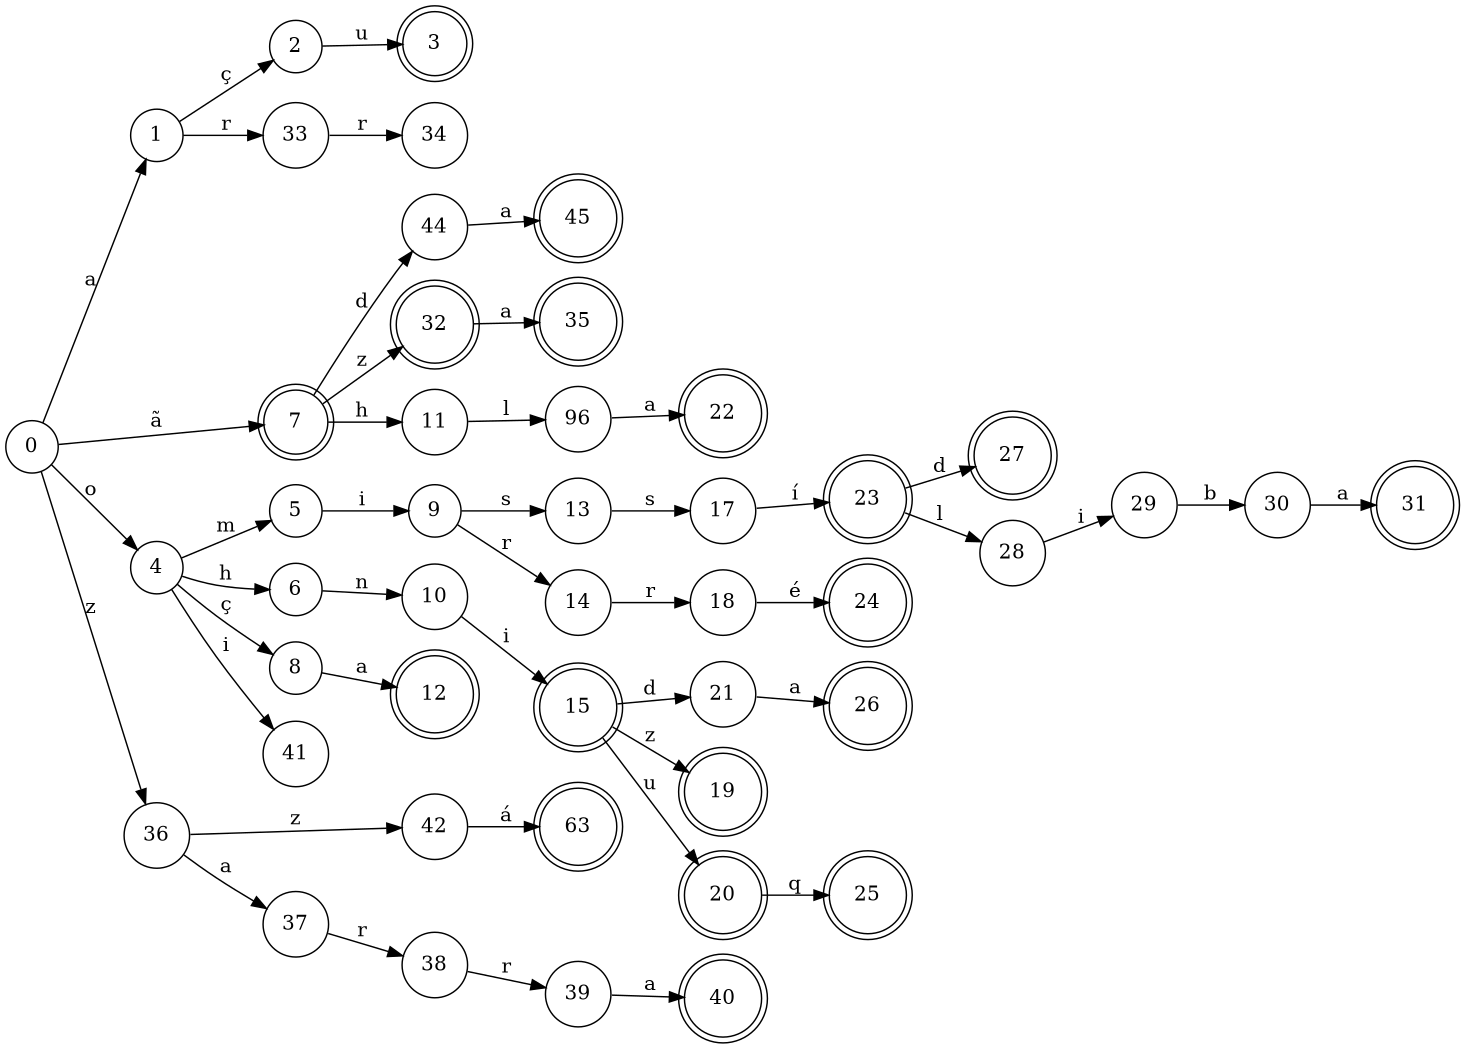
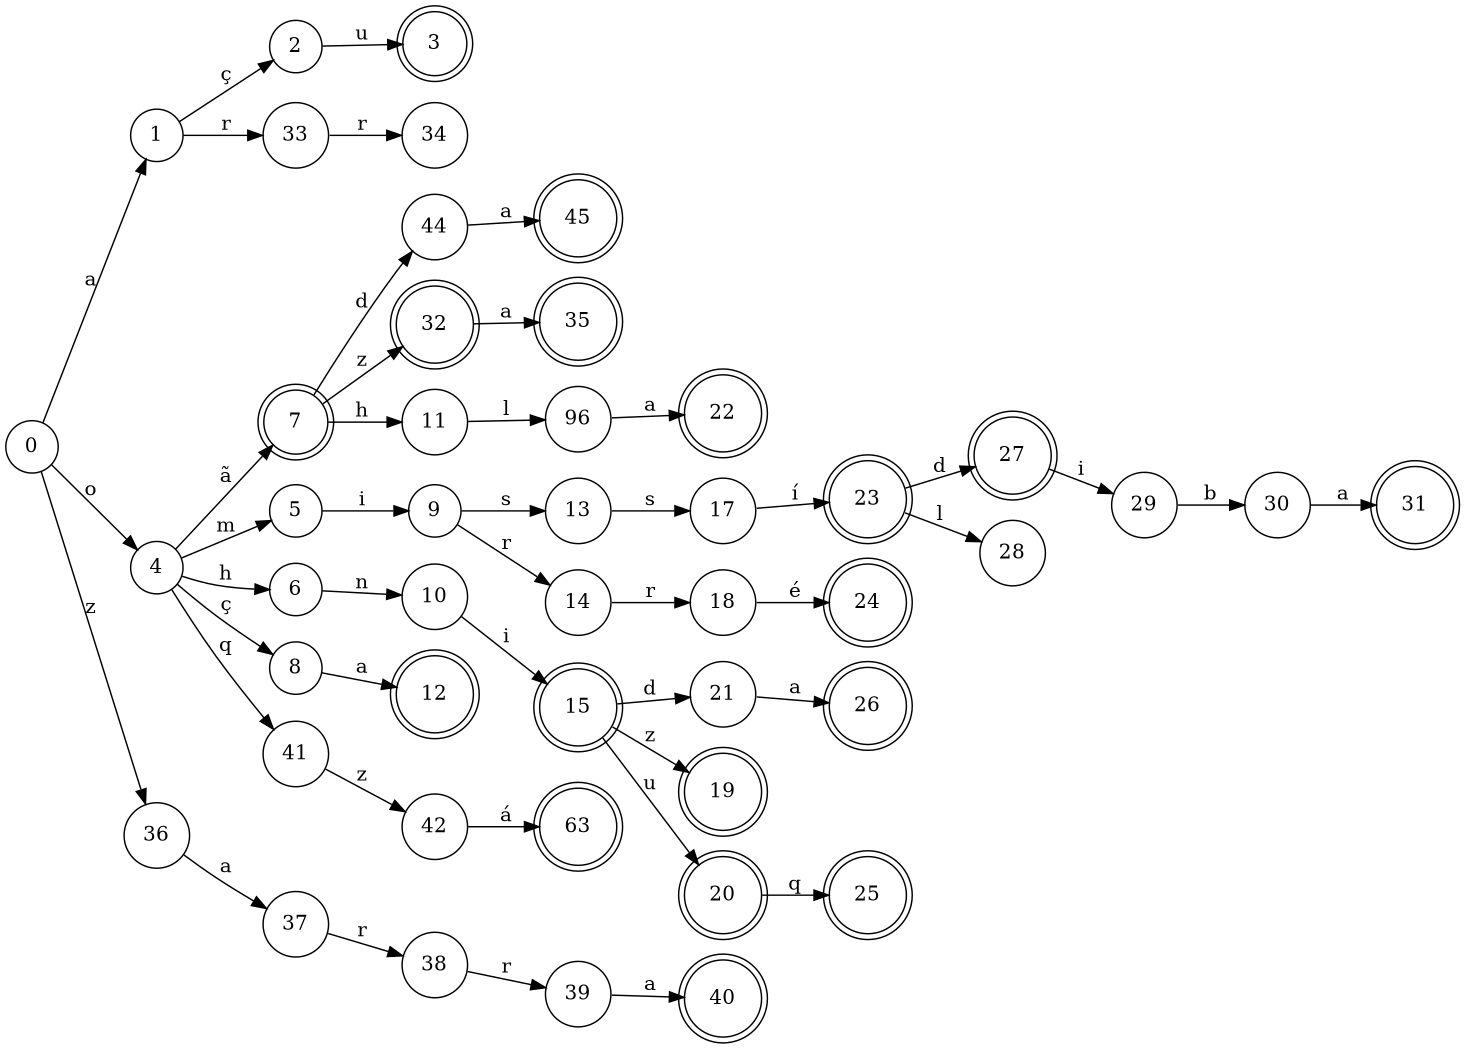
(154, 435) -> (219, 503)
(1071, 532) -> (1074, 479)
(226, 646) -> (226, 646)
(289, 831) -> (359, 787)
